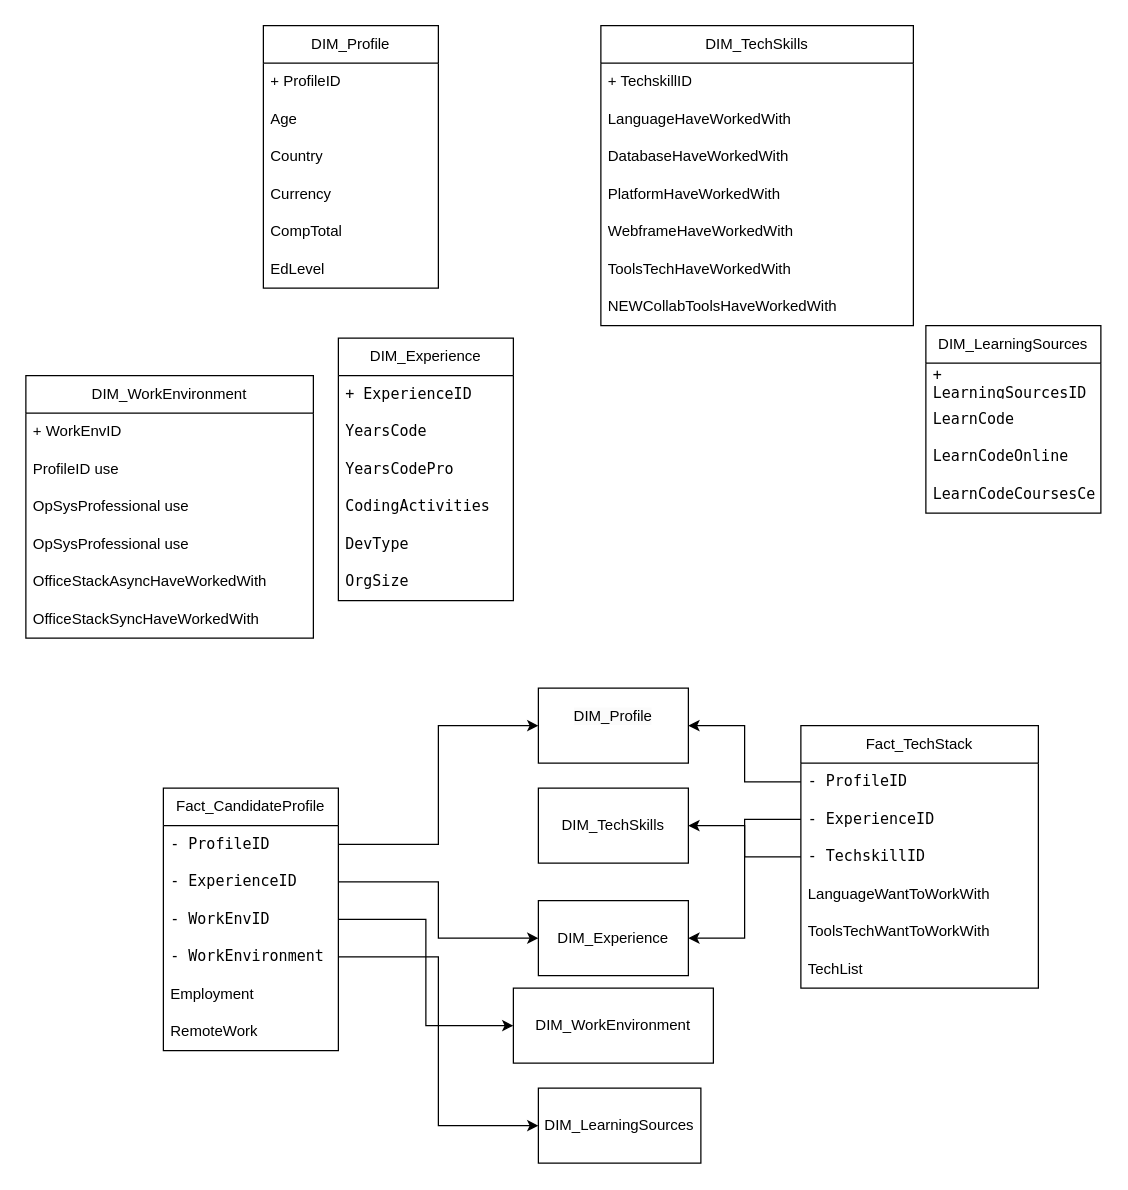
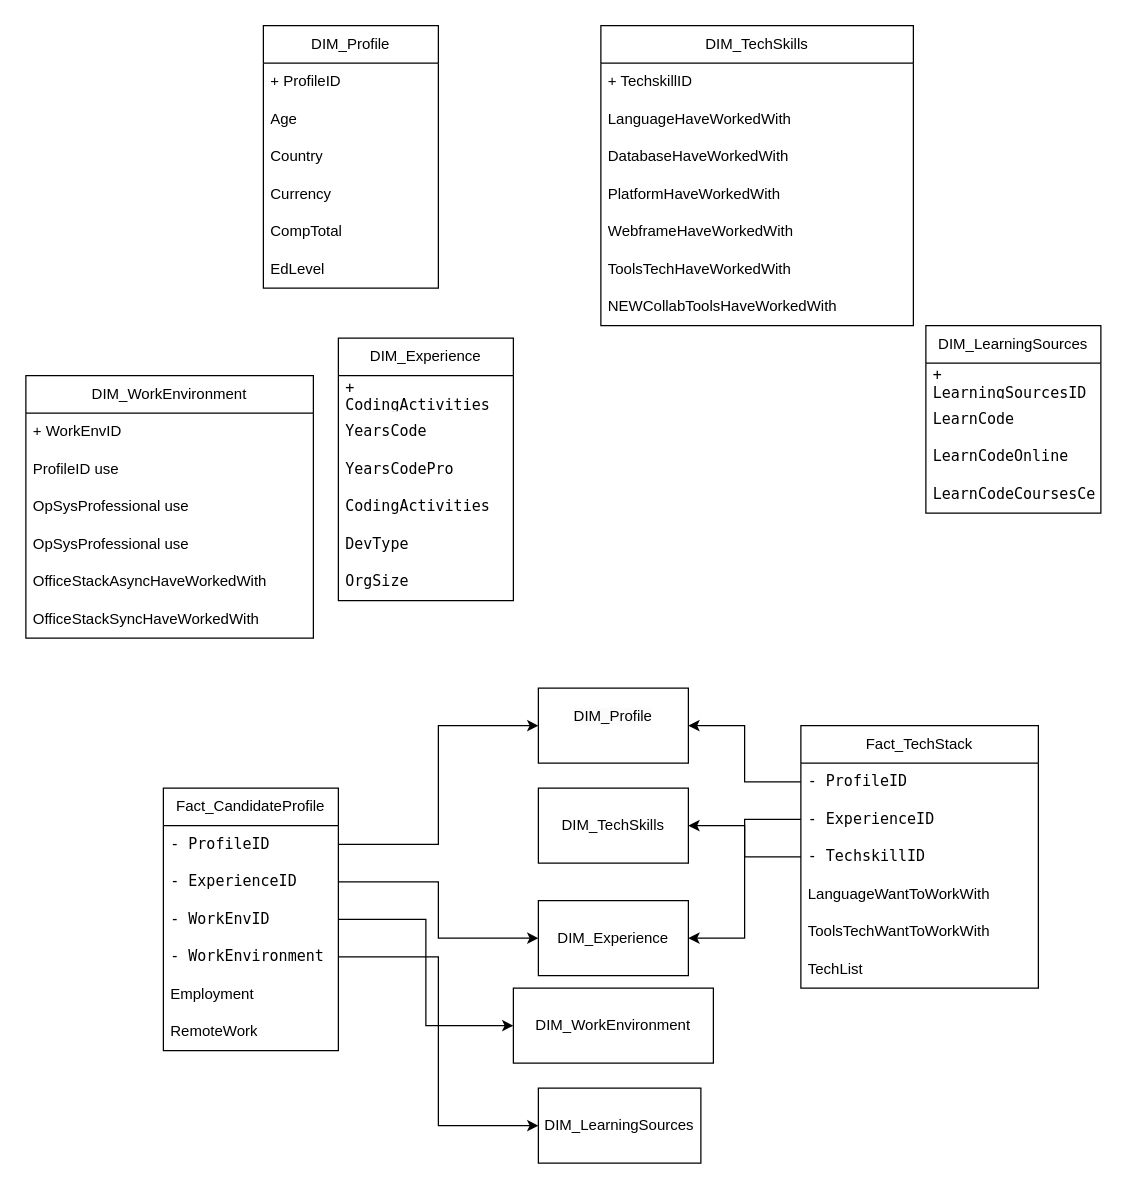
(401, 394) -> (411, 394)
